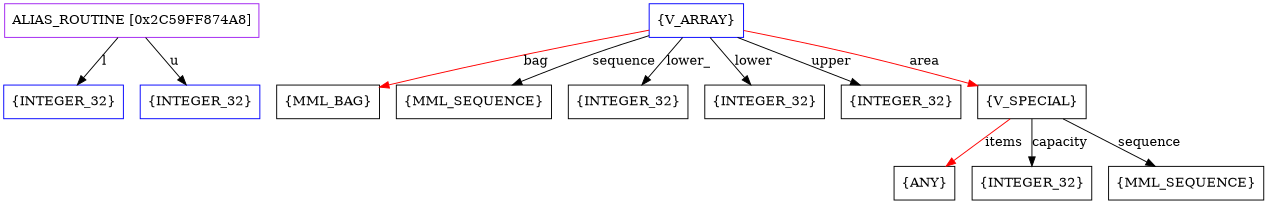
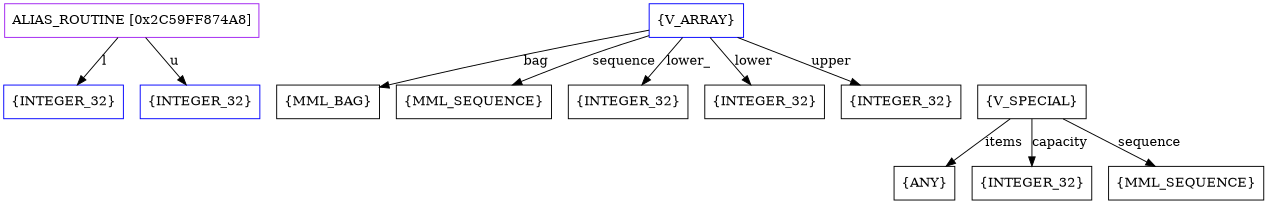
(857, 55) -> none
(519, 56) -> (519, 56)
(982, 140) -> (982, 140)
